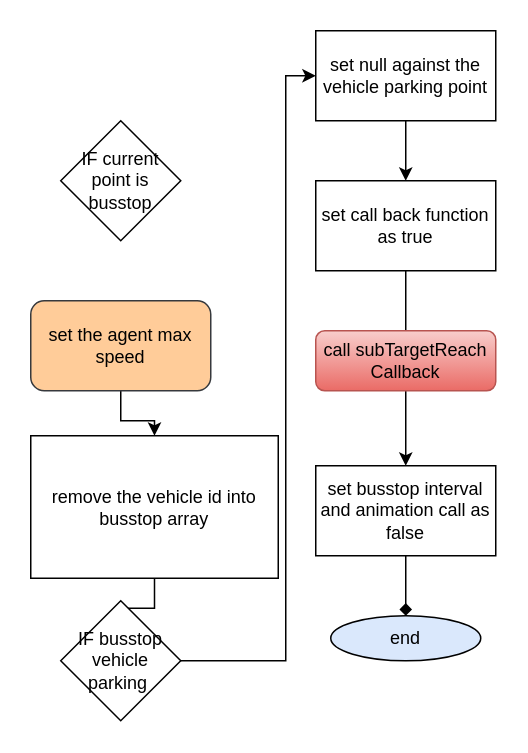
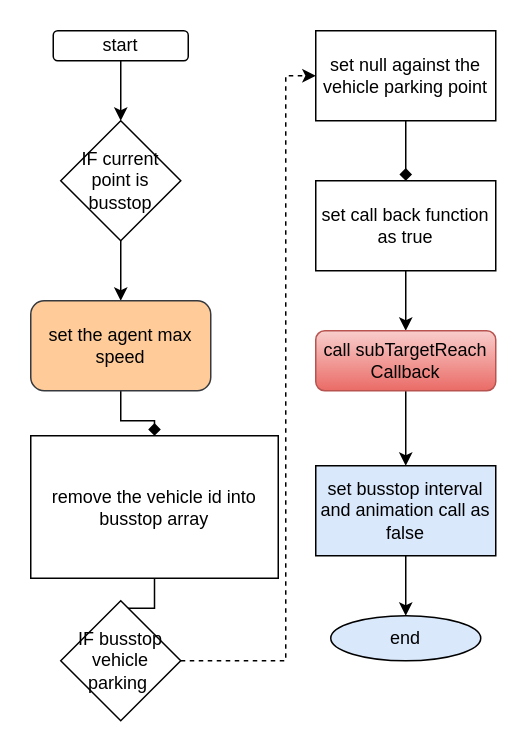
none -> (121, 46)
none -> (121, 86)
(406, 169) -> (406, 168)
none -> (121, 266)
(406, 323) -> (406, 319)
(286, 410) -> (286, 410)
(152, 421) -> (151, 421)
(406, 511) -> (406, 511)
(406, 603) -> (406, 604)
